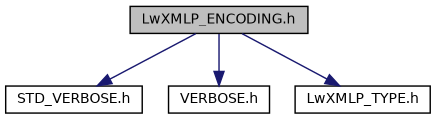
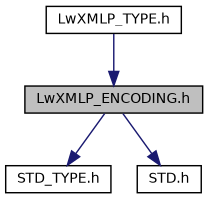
(285, 56) -> (114, 53)
(74, 100) -> (58, 179)
(219, 100) -> (169, 179)
